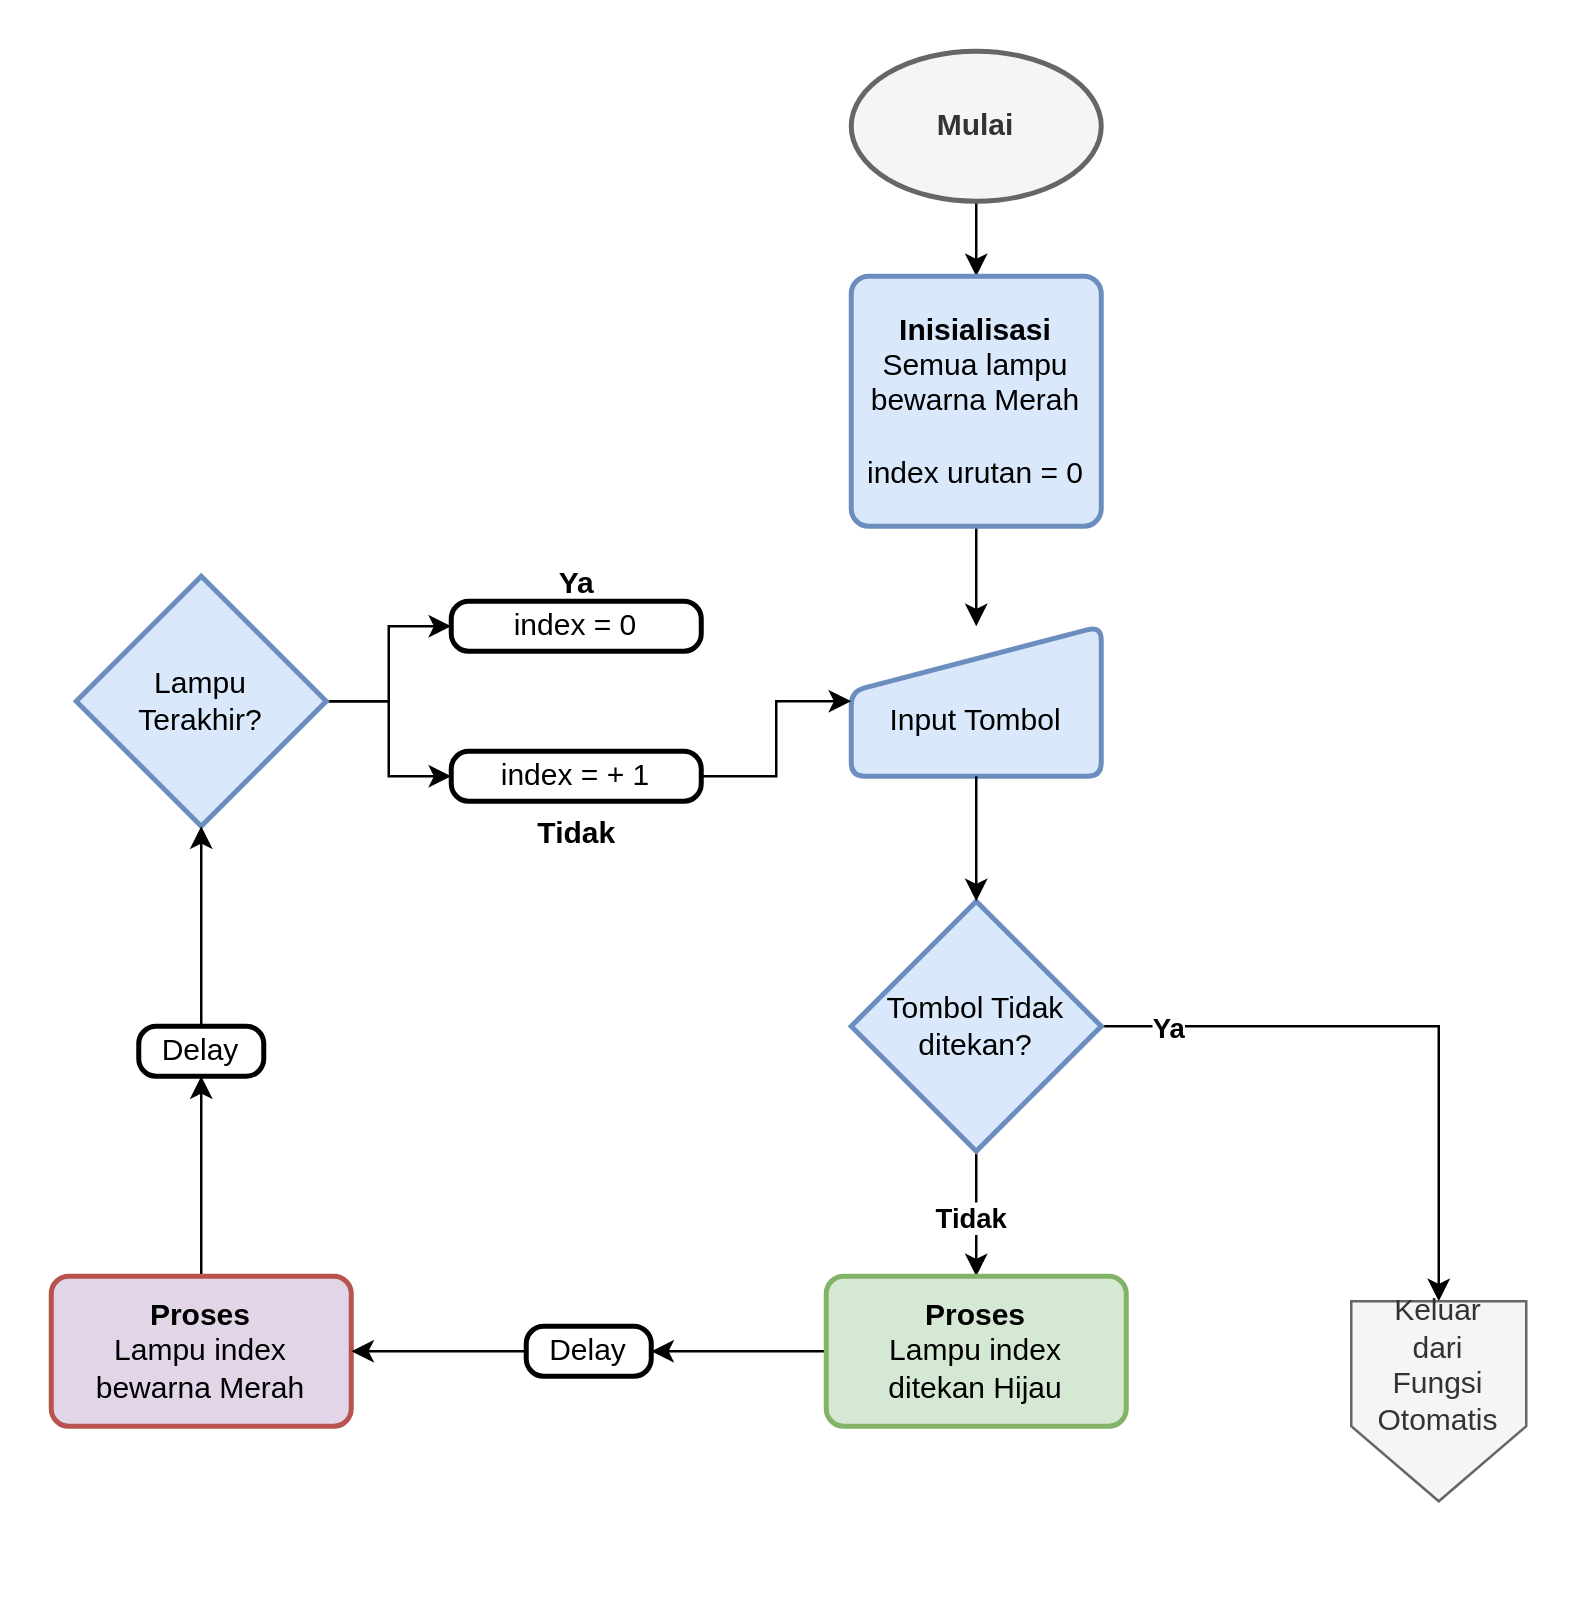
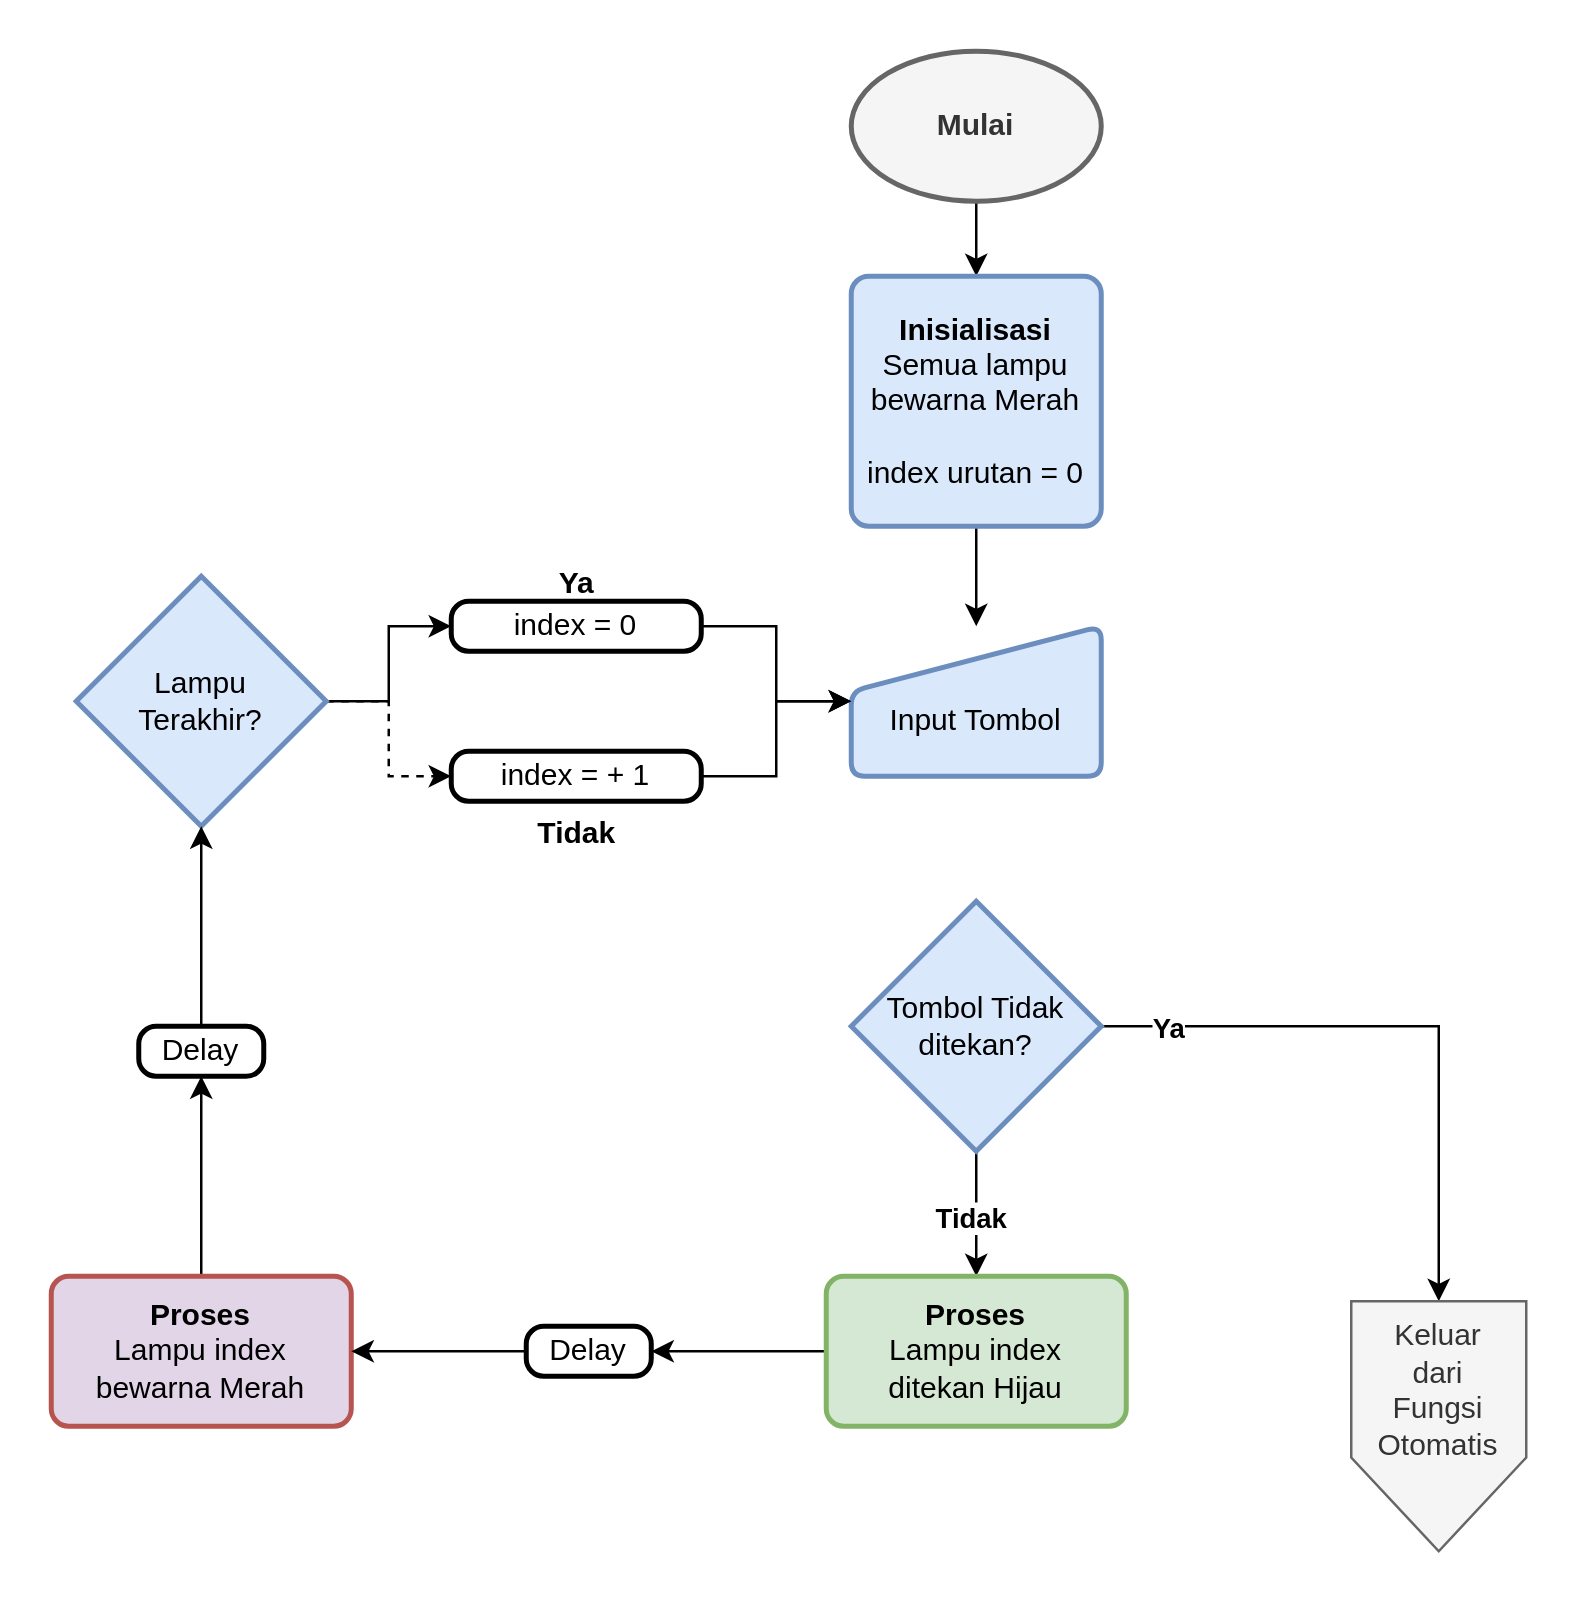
none -> (774, 626)
(389, 760) -> (389, 760)
(976, 830) -> none
(1439, 1401) -> (1439, 1426)
